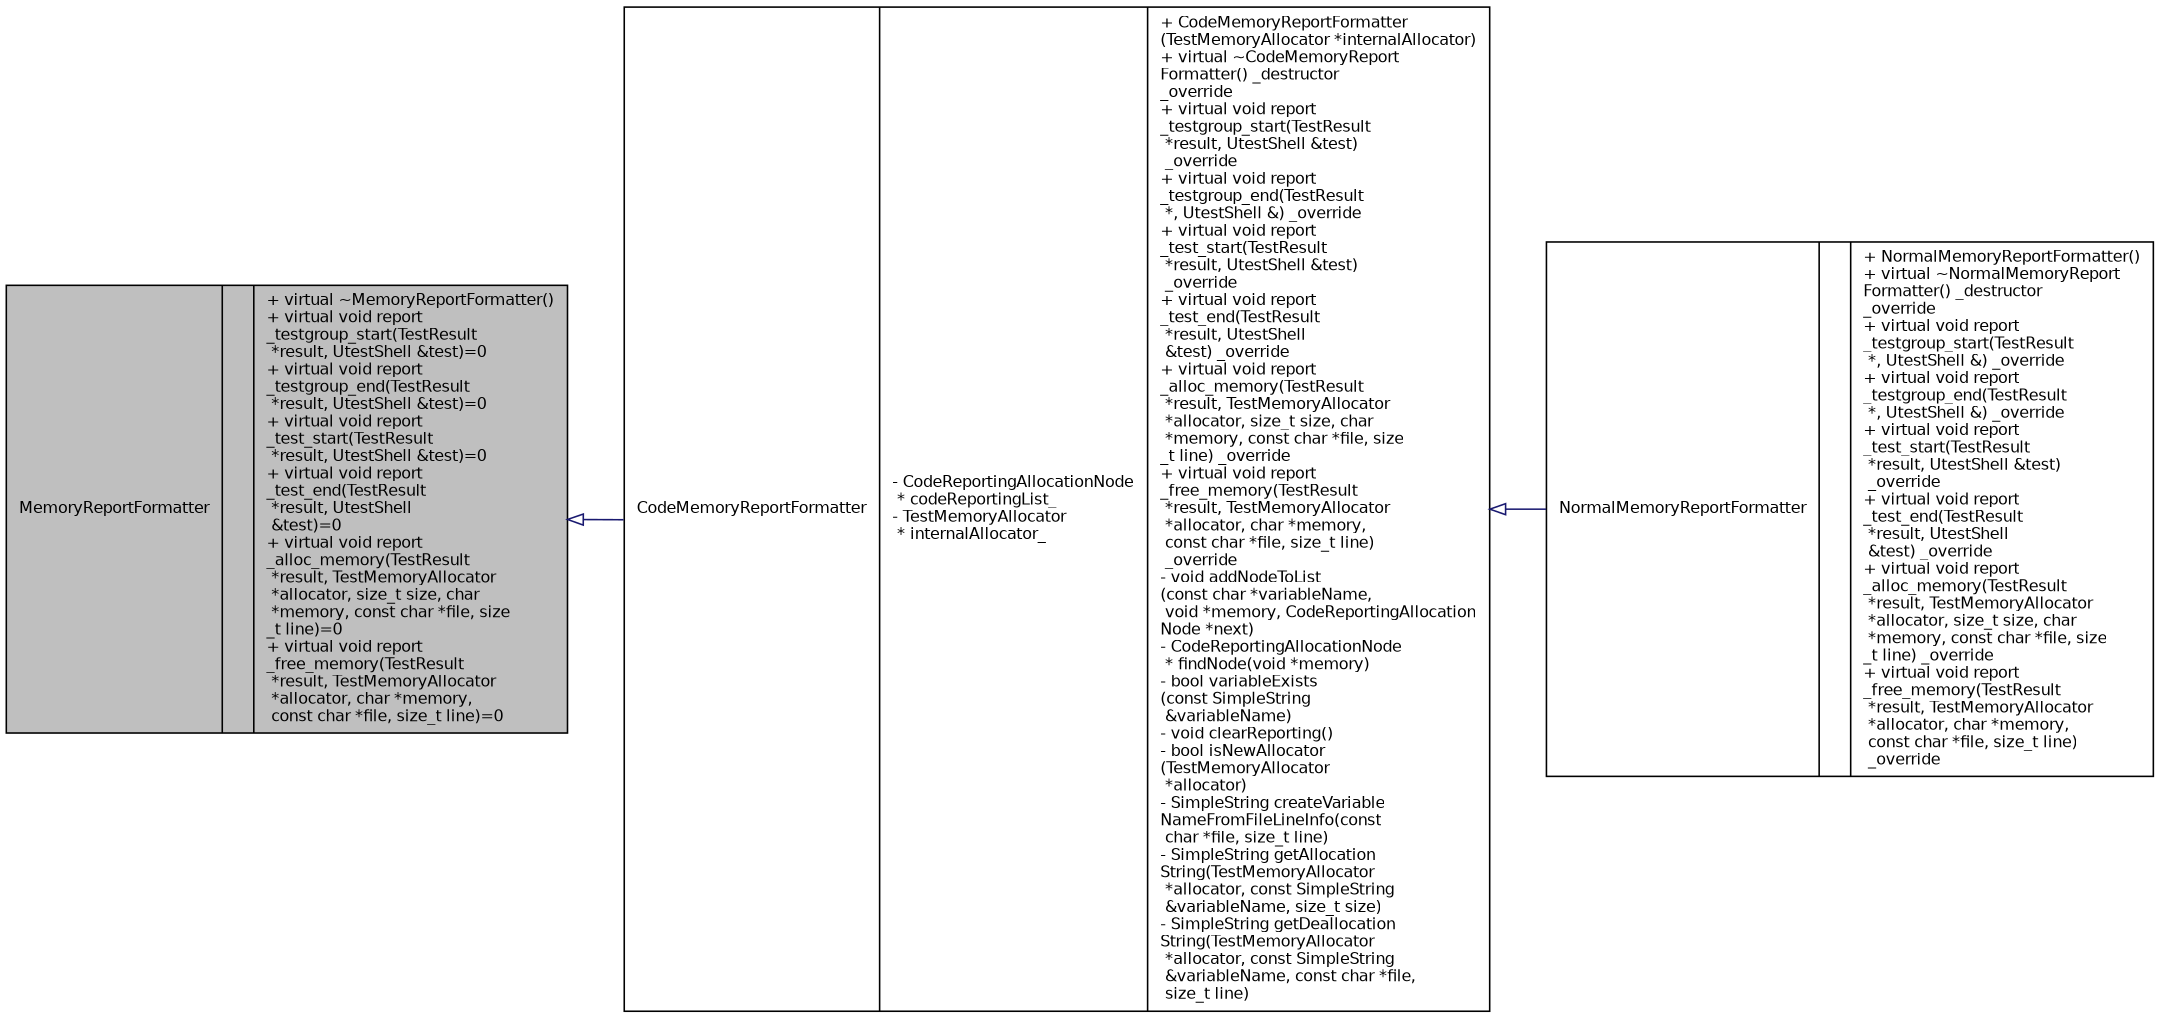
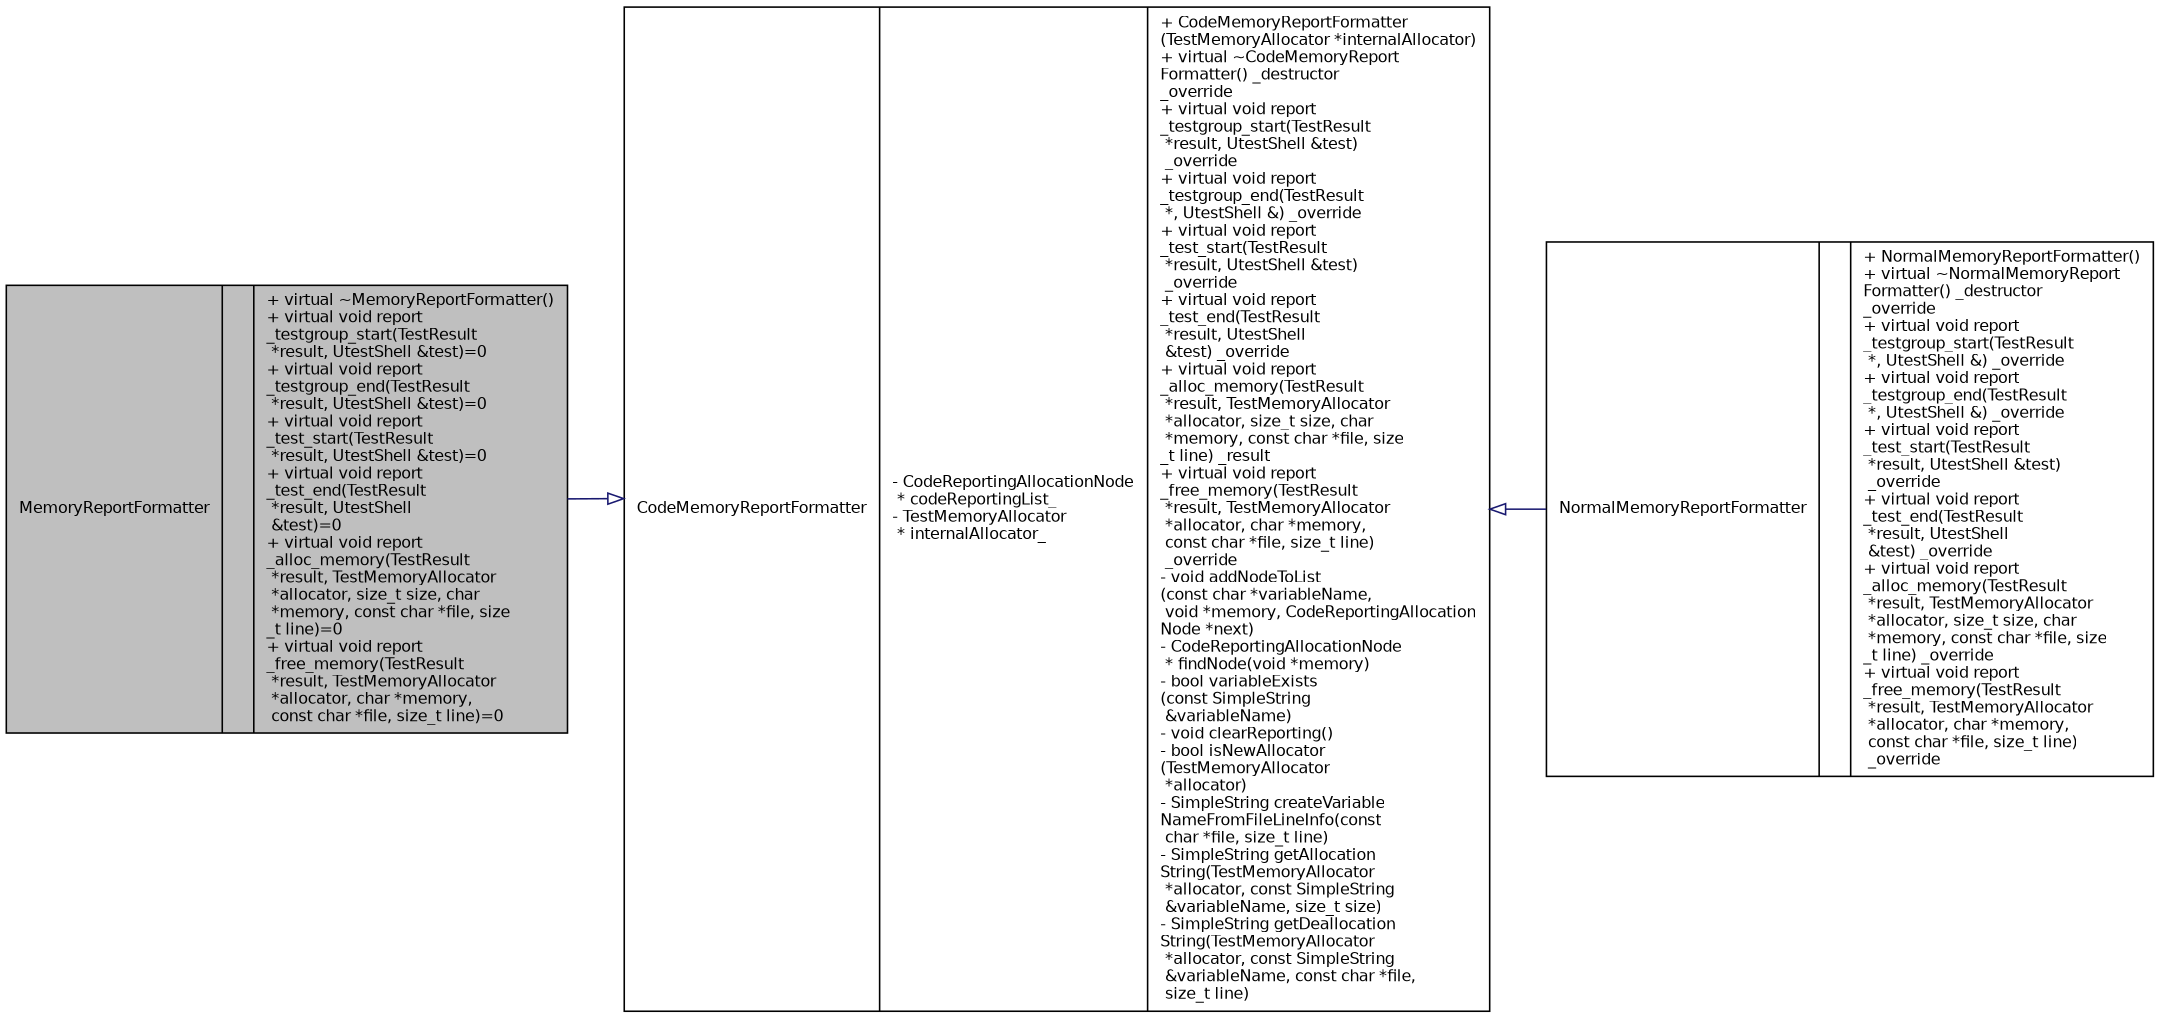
(1226, 456) -> (1215, 456)
(604, 520) -> (588, 499)
